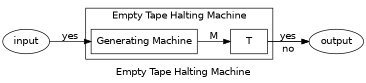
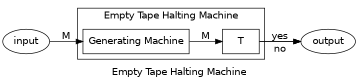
(70, 36) -> (66, 36)
